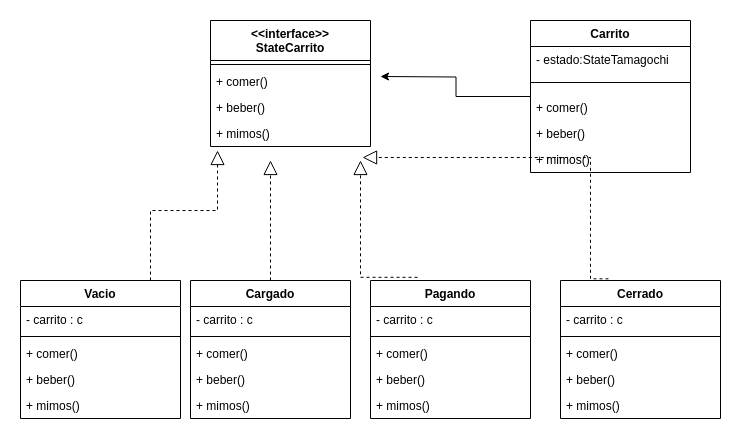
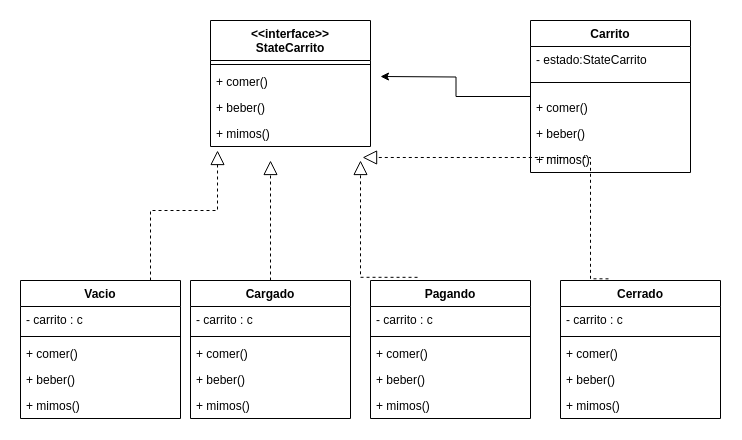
(609, 60) -> (602, 60)
